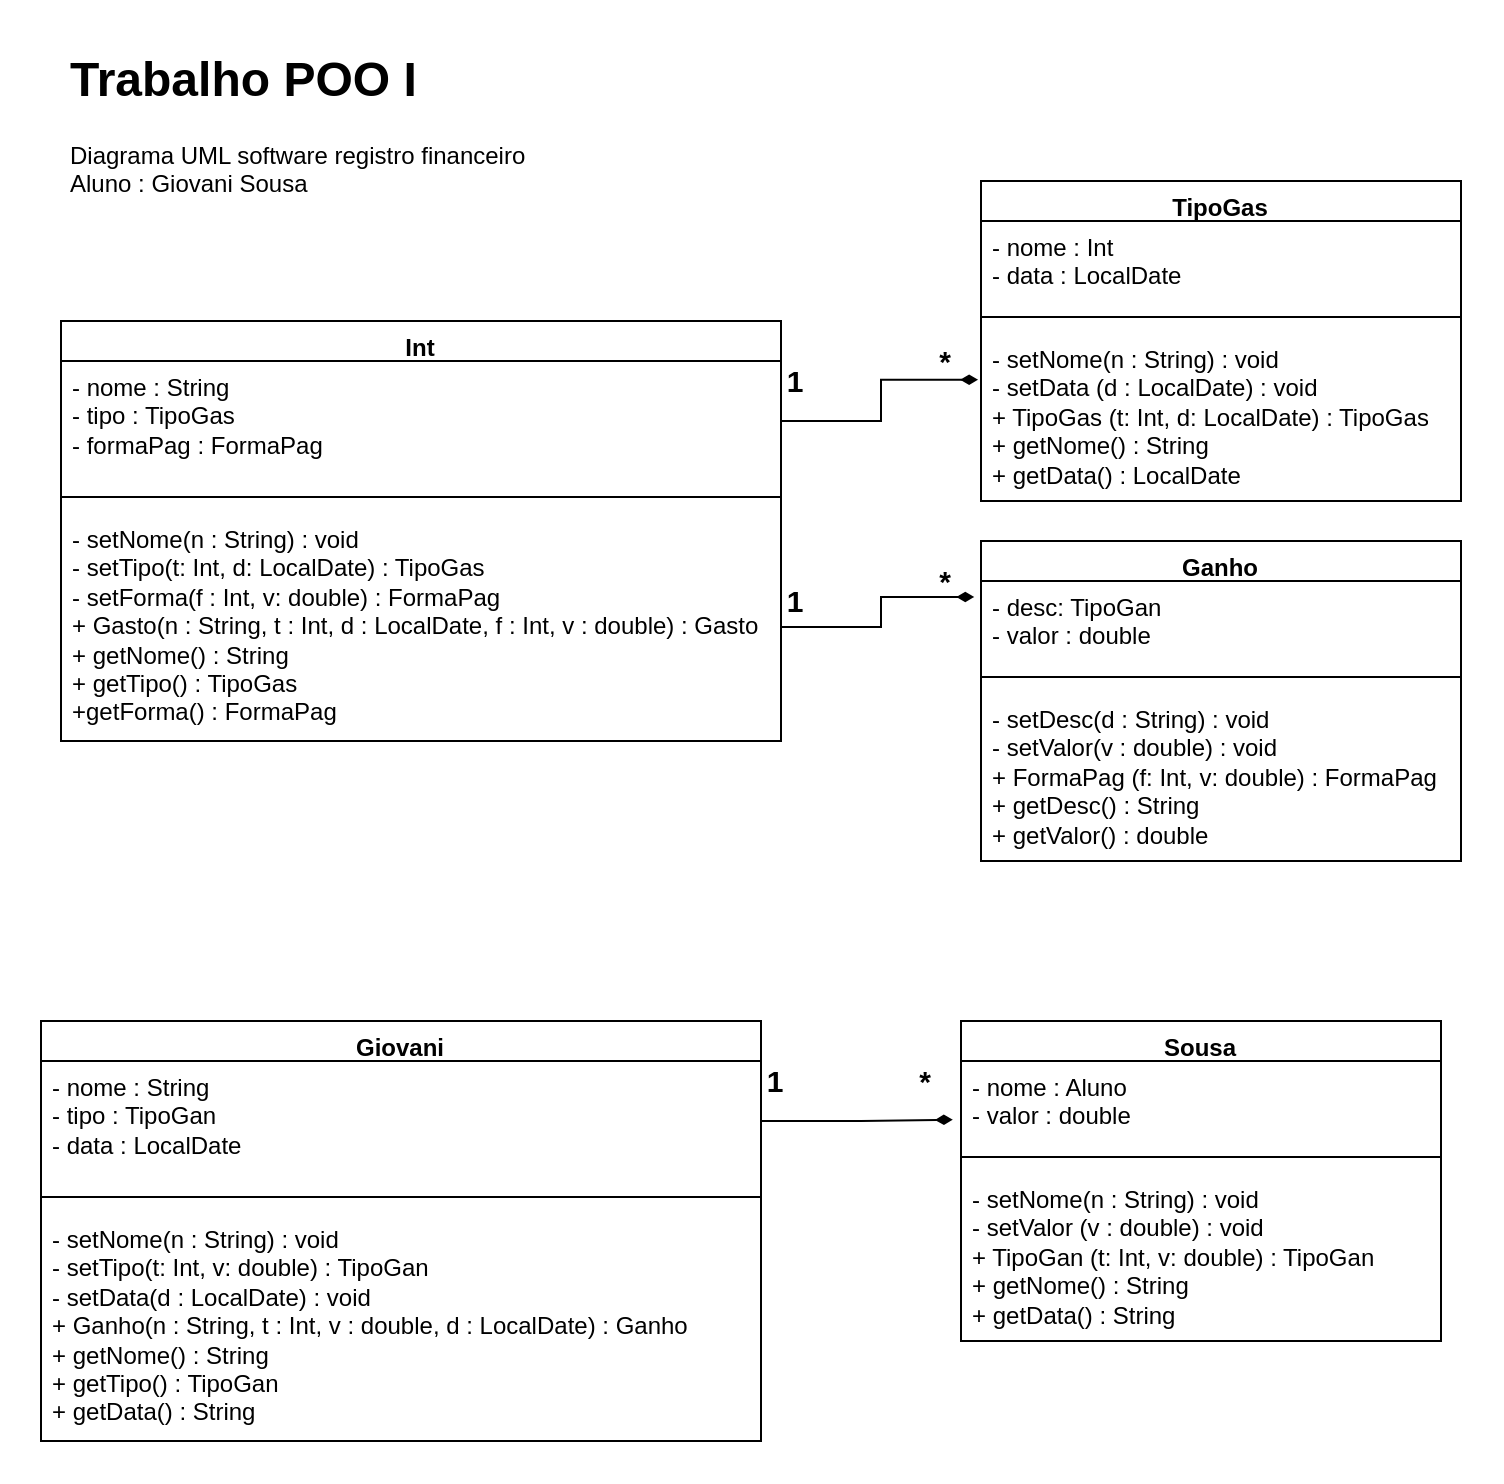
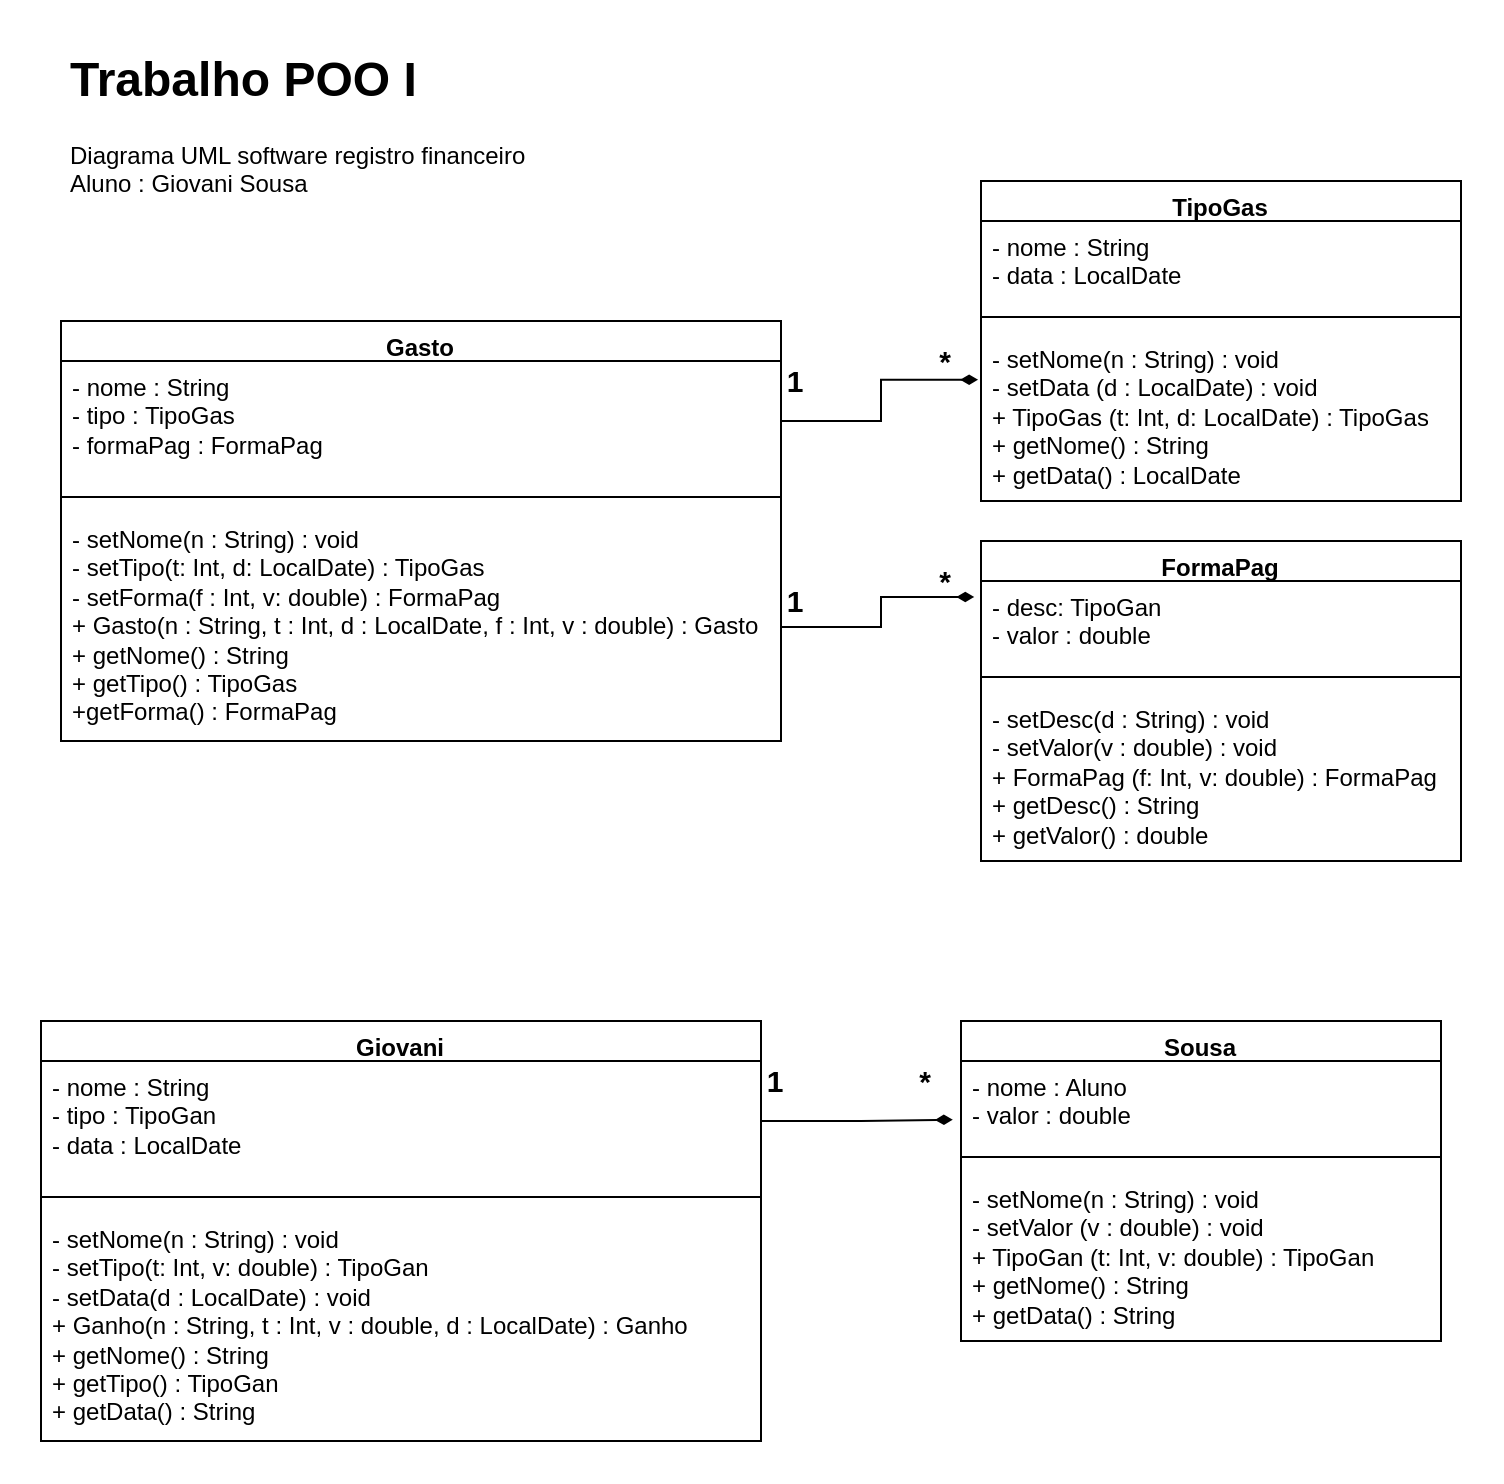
(1098, 264) -> (1098, 264)
(421, 349) -> (421, 349)
(1221, 569) -> (1221, 569)
